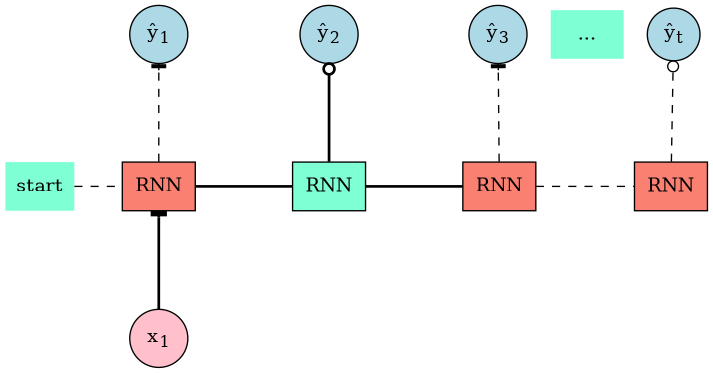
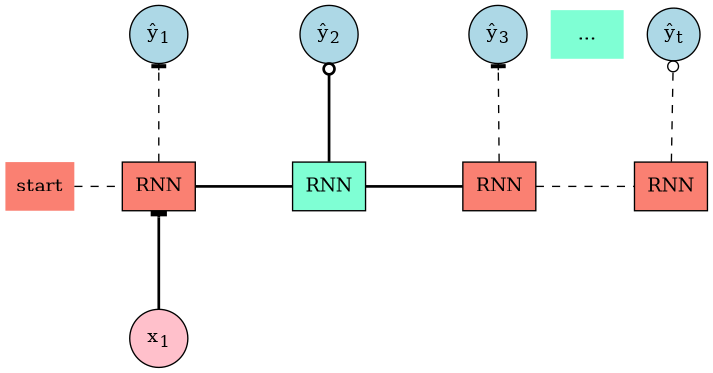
(40, 186) -> (40, 186)
